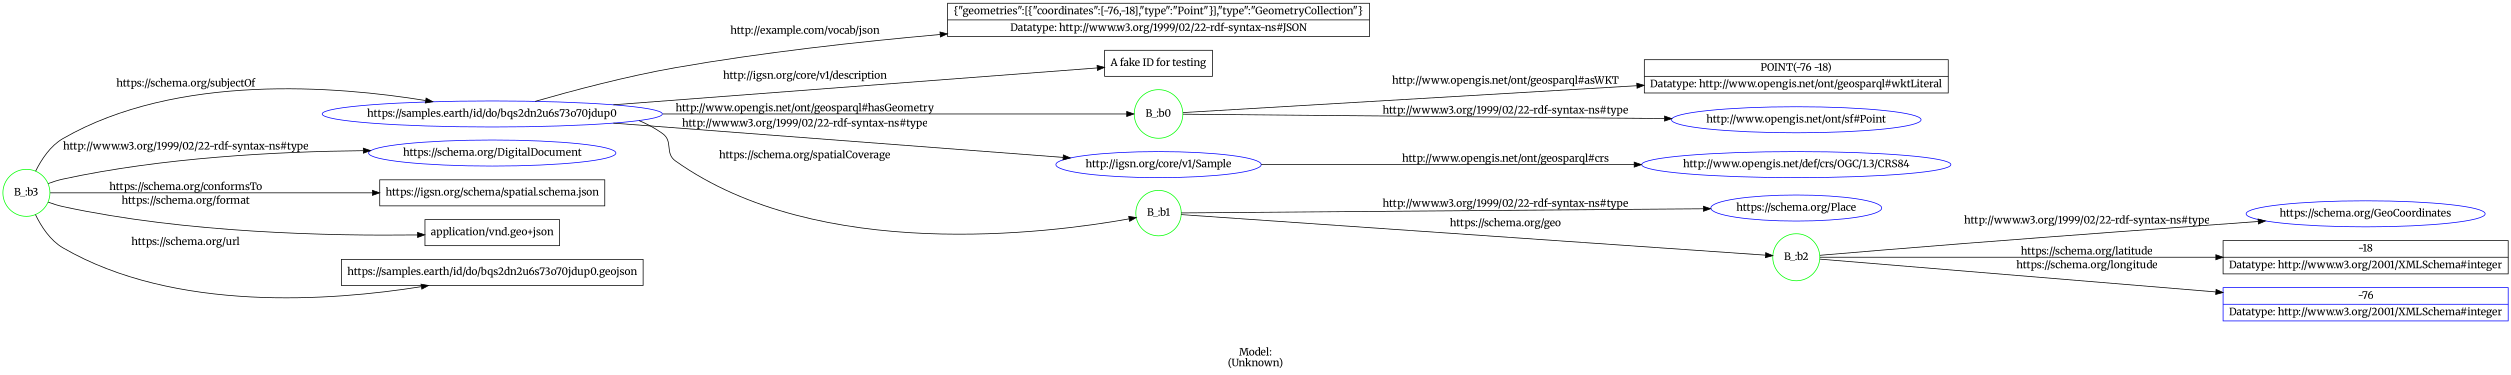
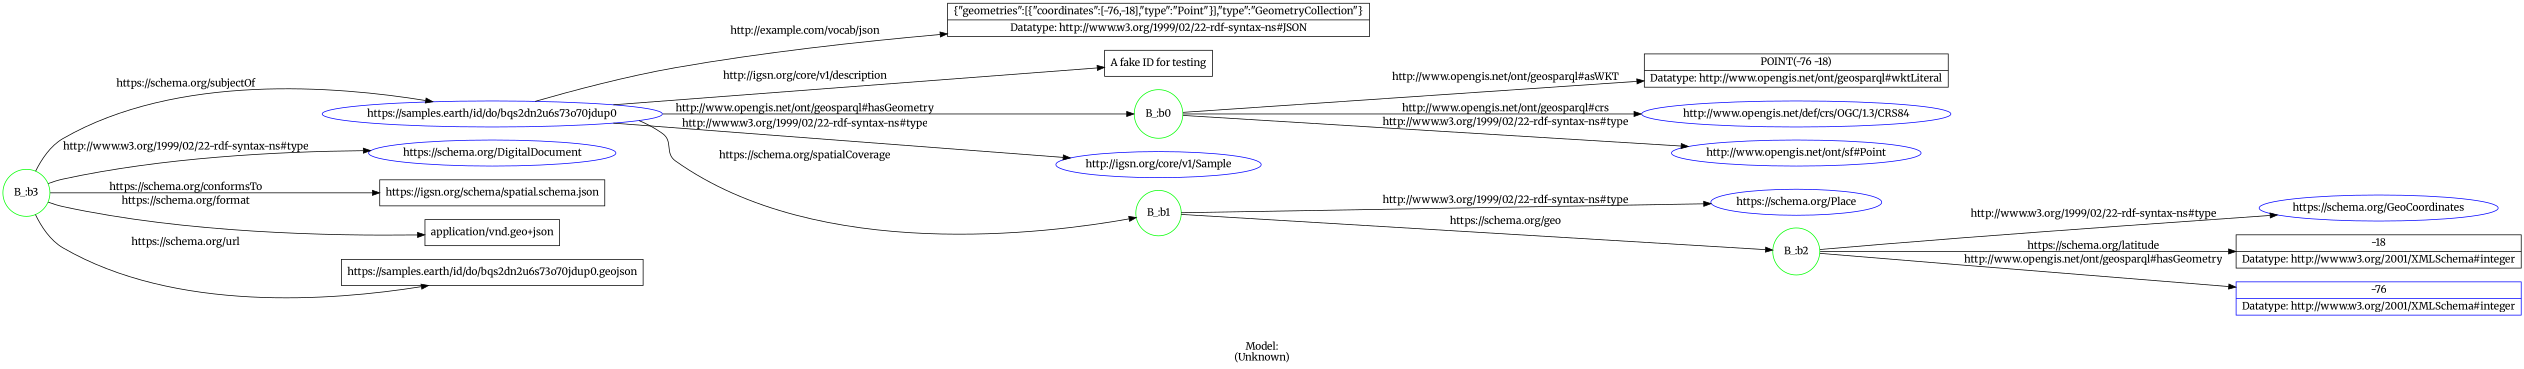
(1448, 165) -> (1408, 114)
(2087, 266) -> (2094, 260)
